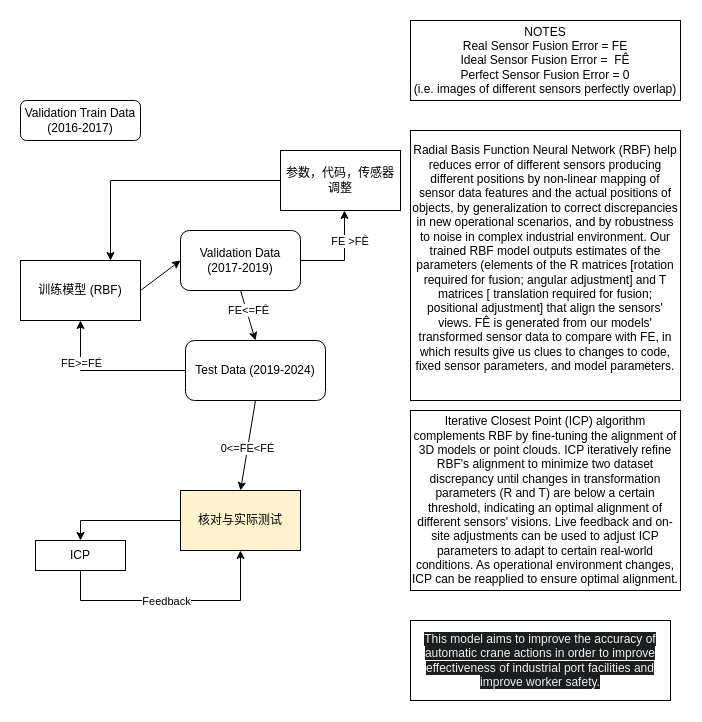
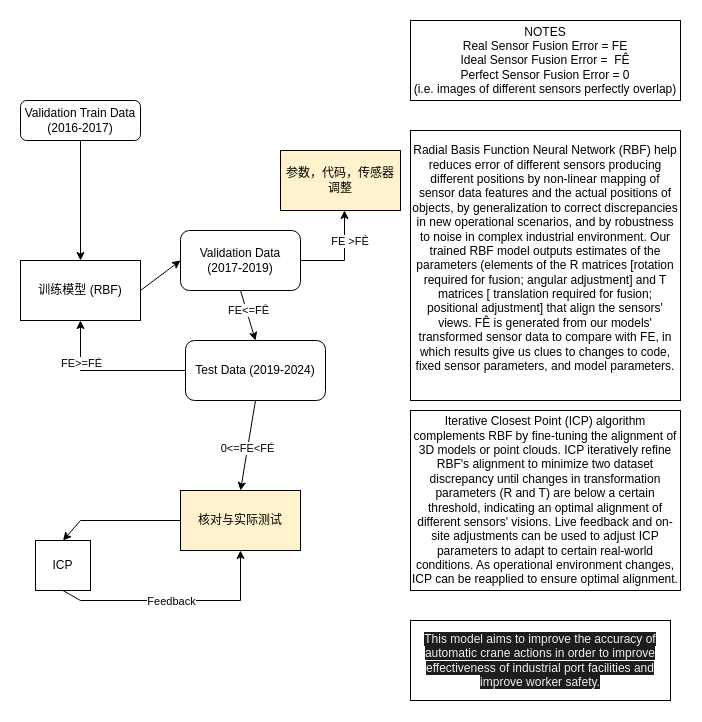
(160, 181) -> none
(341, 181) -> (341, 181)
none -> (81, 197)
(81, 556) -> (63, 566)
